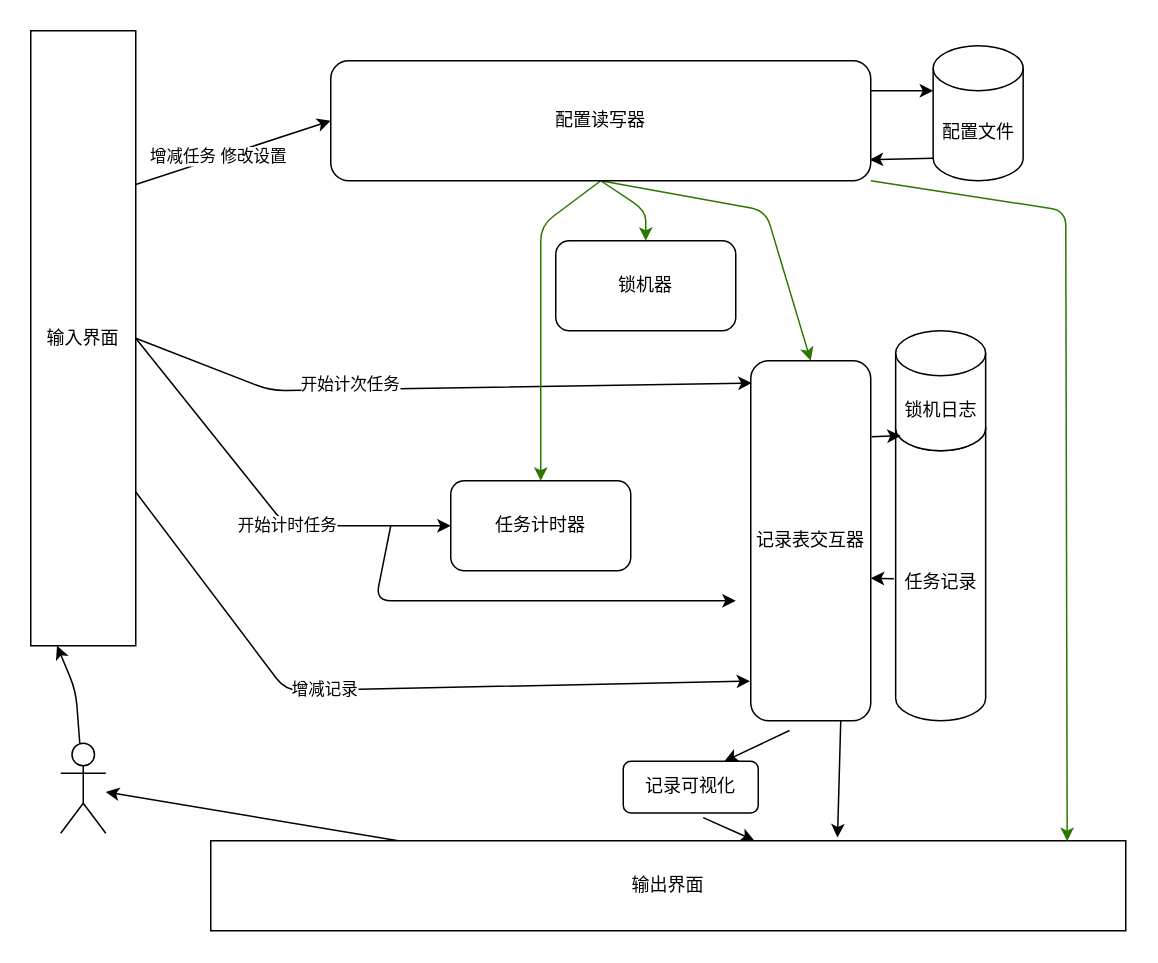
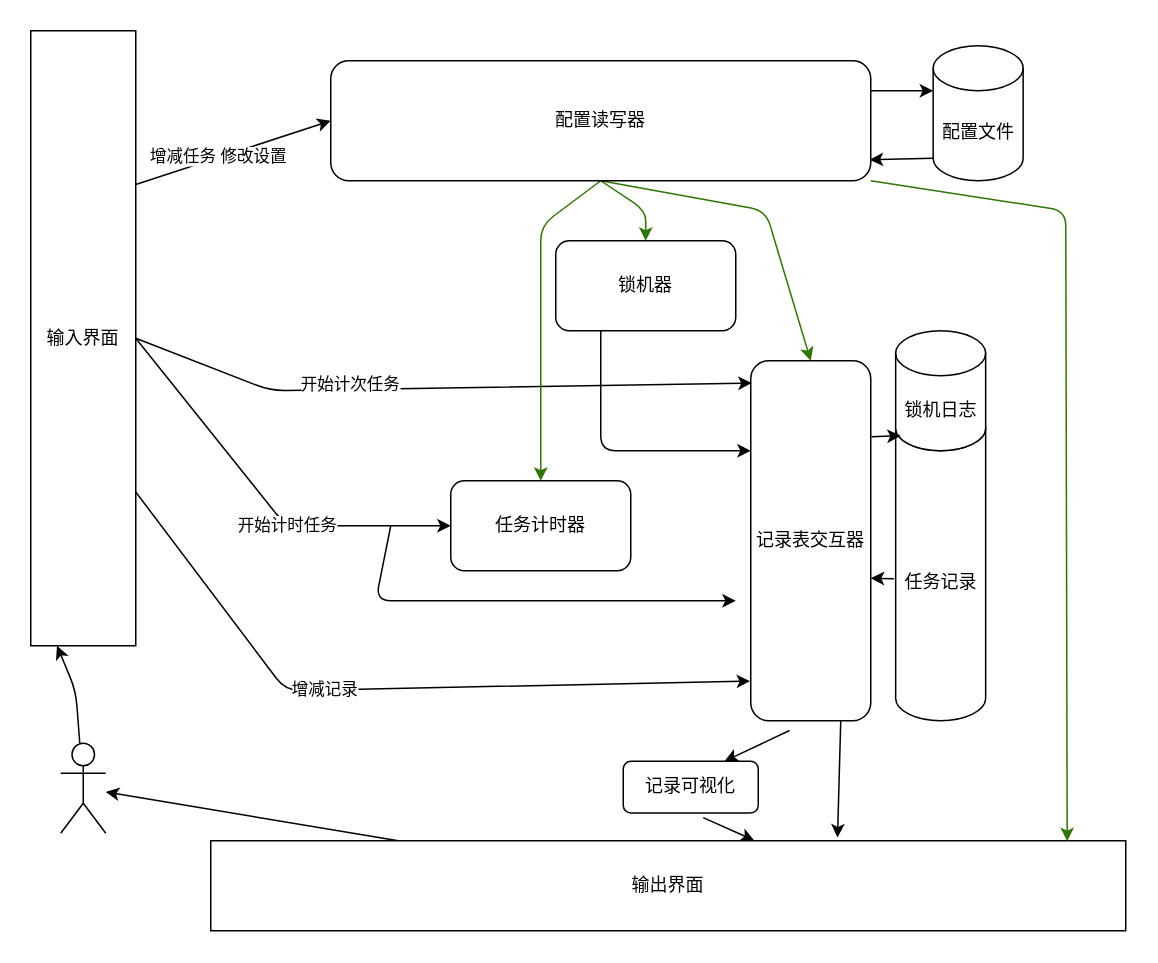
none -> (616, 451)
